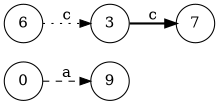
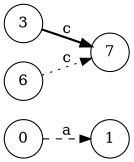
(61, 23) -> (62, 68)
(110, 81) -> (110, 139)
